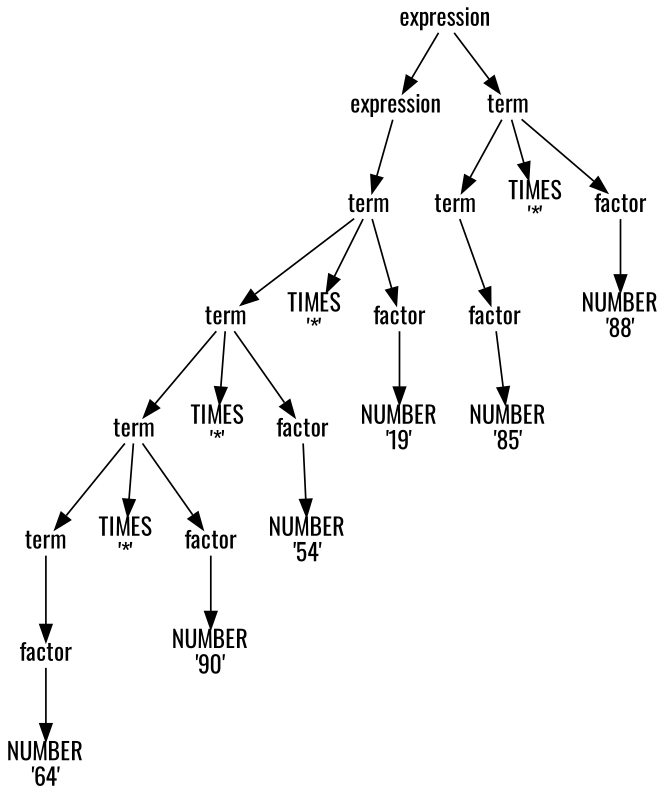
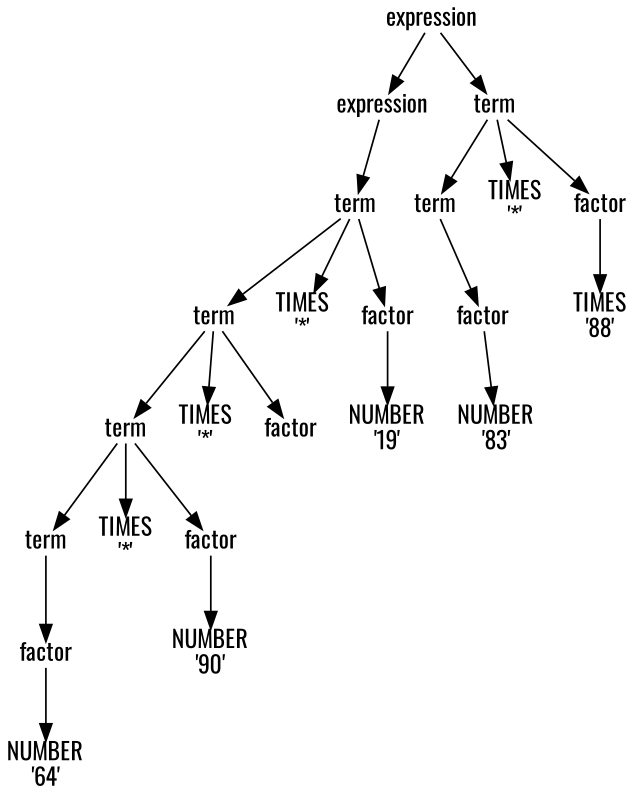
(621, 318) -> (600, 318)
(508, 430) -> (496, 430)
(308, 542) -> none
